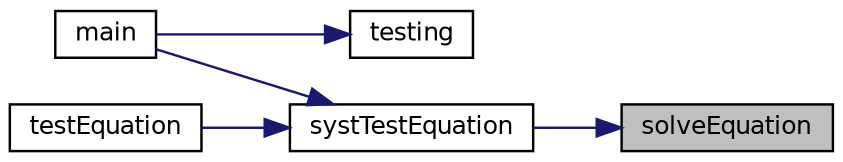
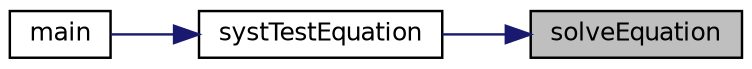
(412, 34) -> none
(106, 128) -> none
